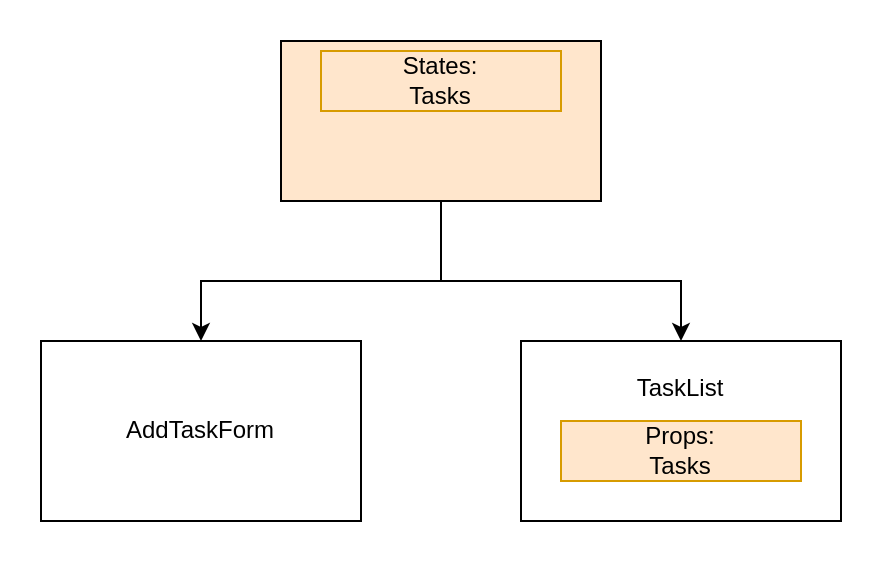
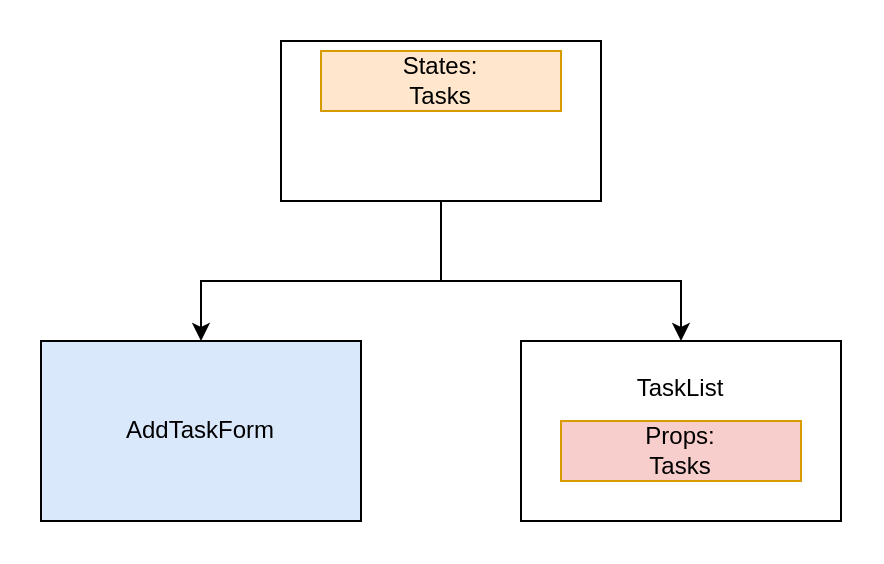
(441, 121) -> (441, 121)
(201, 431) -> (201, 431)
(681, 451) -> (681, 451)
